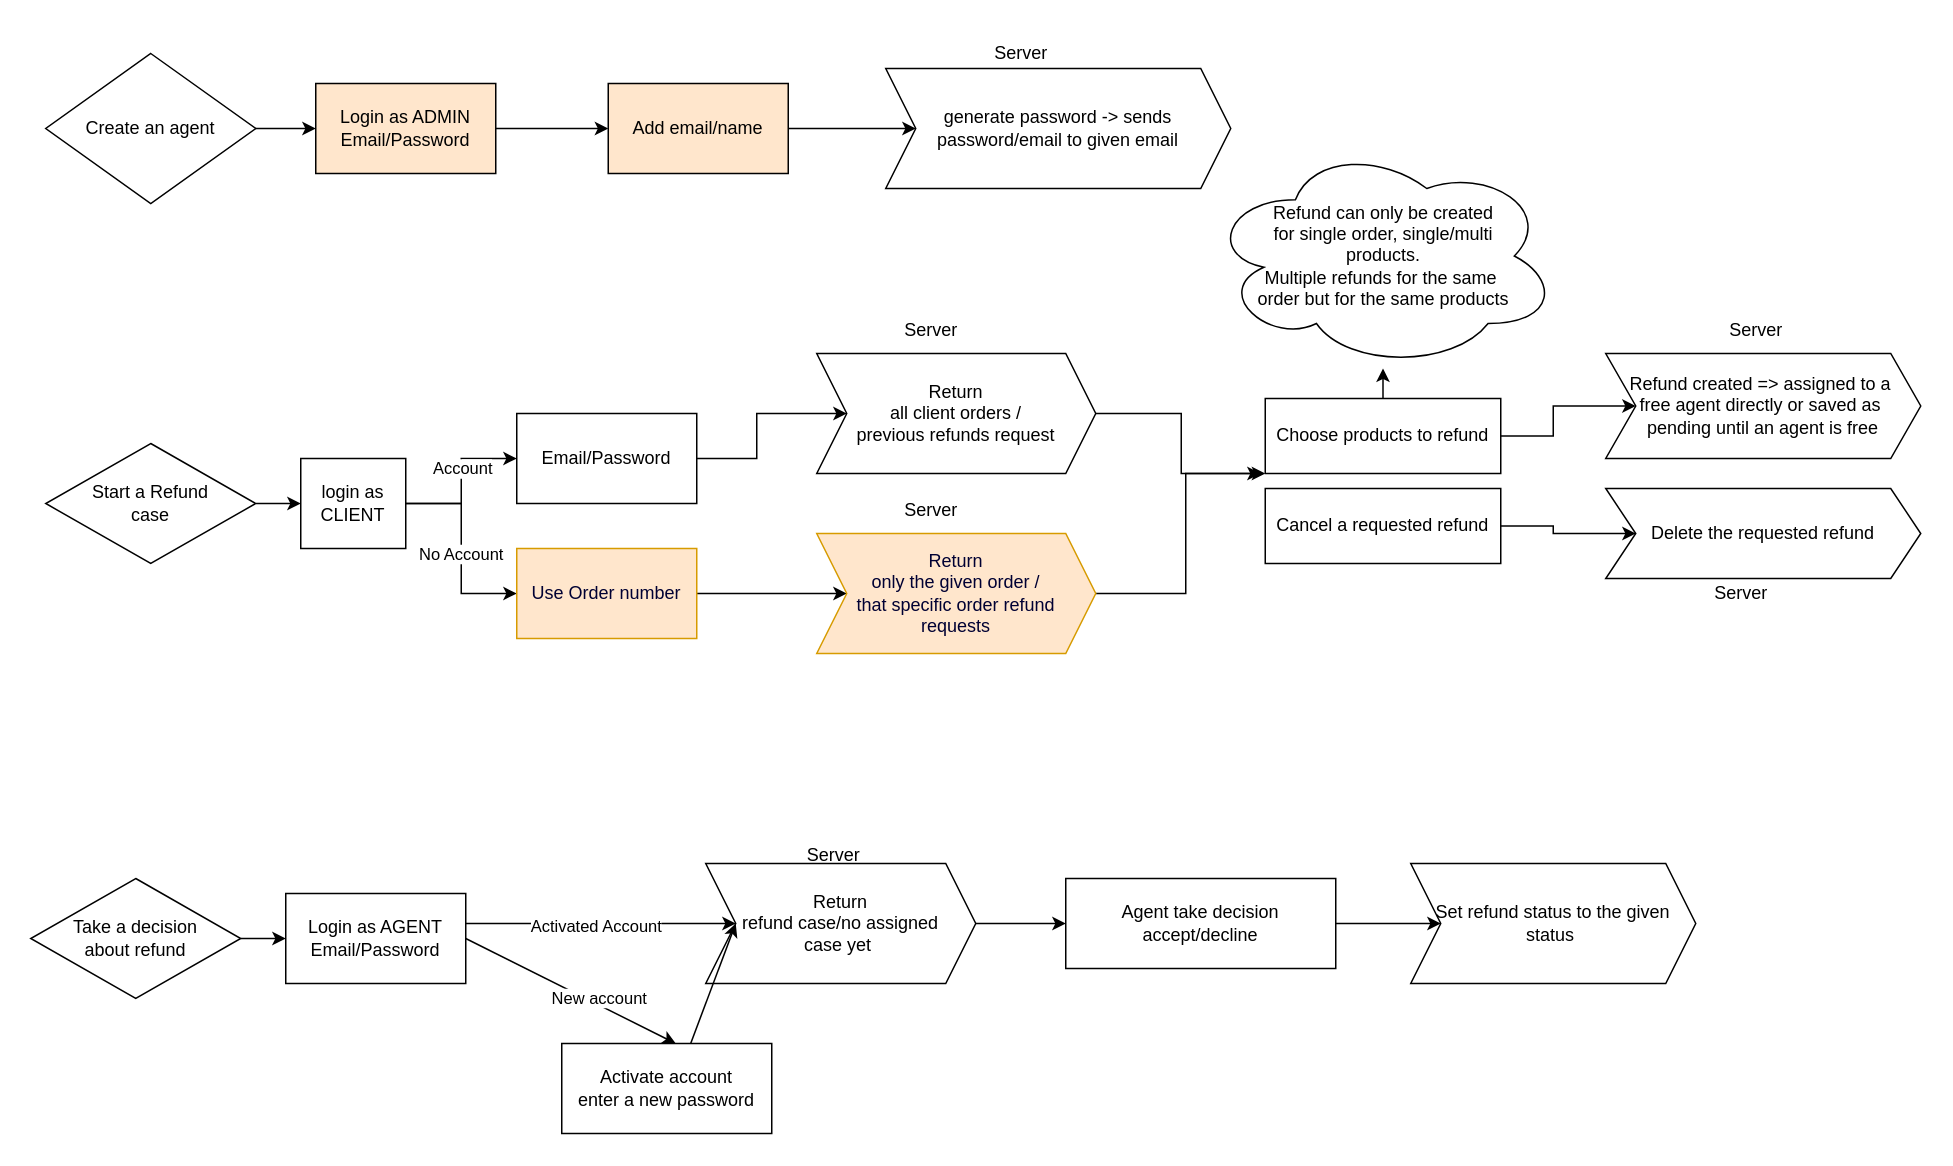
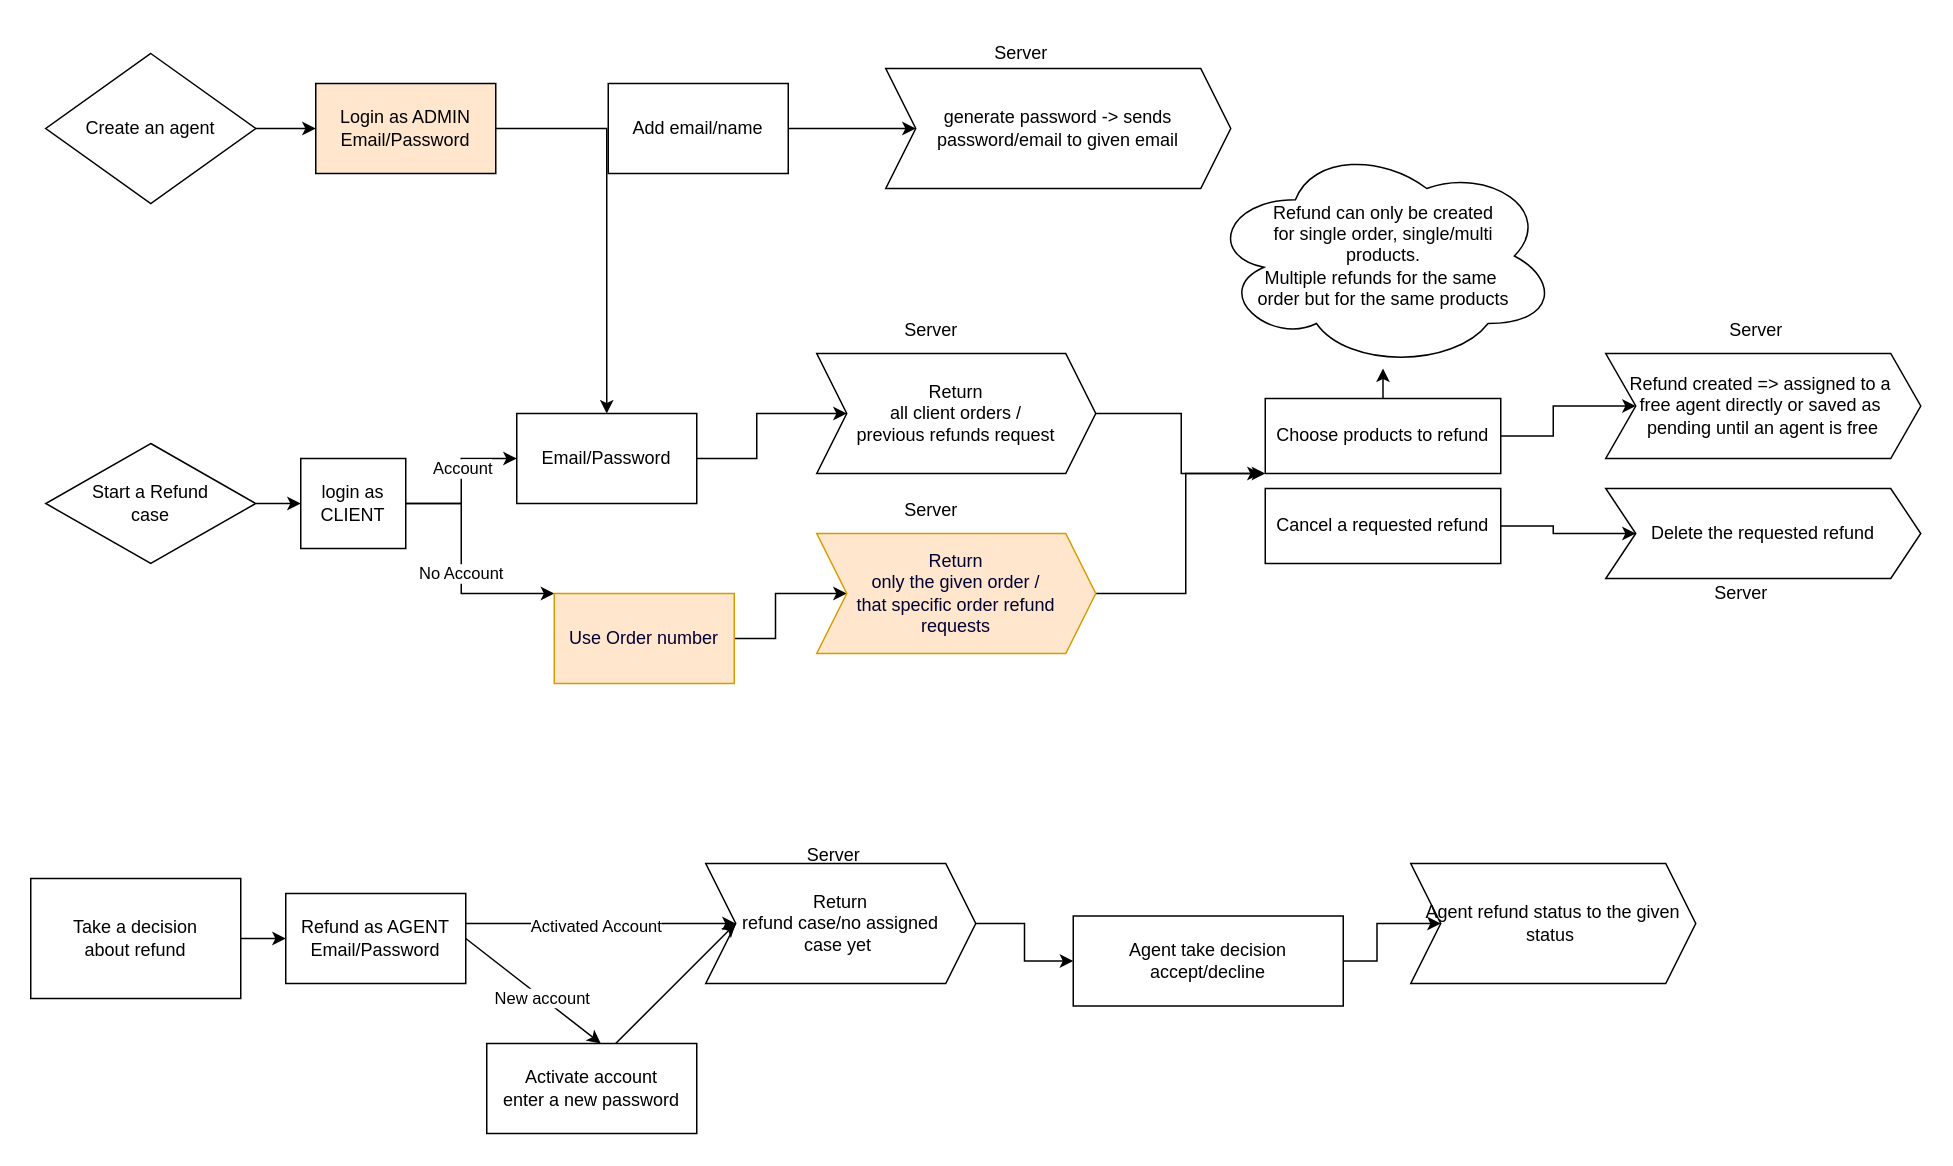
(597, 128) -> (607, 259)
(698, 128) -> (698, 128)
(607, 593) -> (644, 638)
(1201, 923) -> (1208, 961)
(1553, 923) -> (1553, 923)
(136, 938) -> (136, 938)
(376, 938) -> (376, 938)
(667, 1088) -> (592, 1088)
